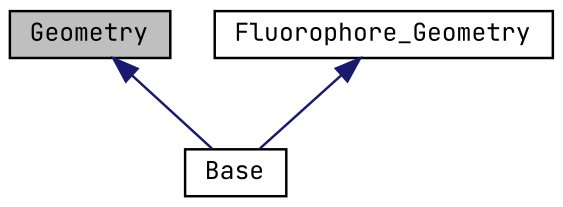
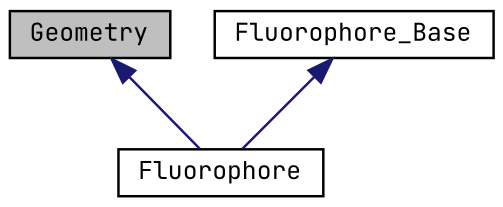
(384, 35) -> (354, 35)
(236, 173) -> (221, 173)
